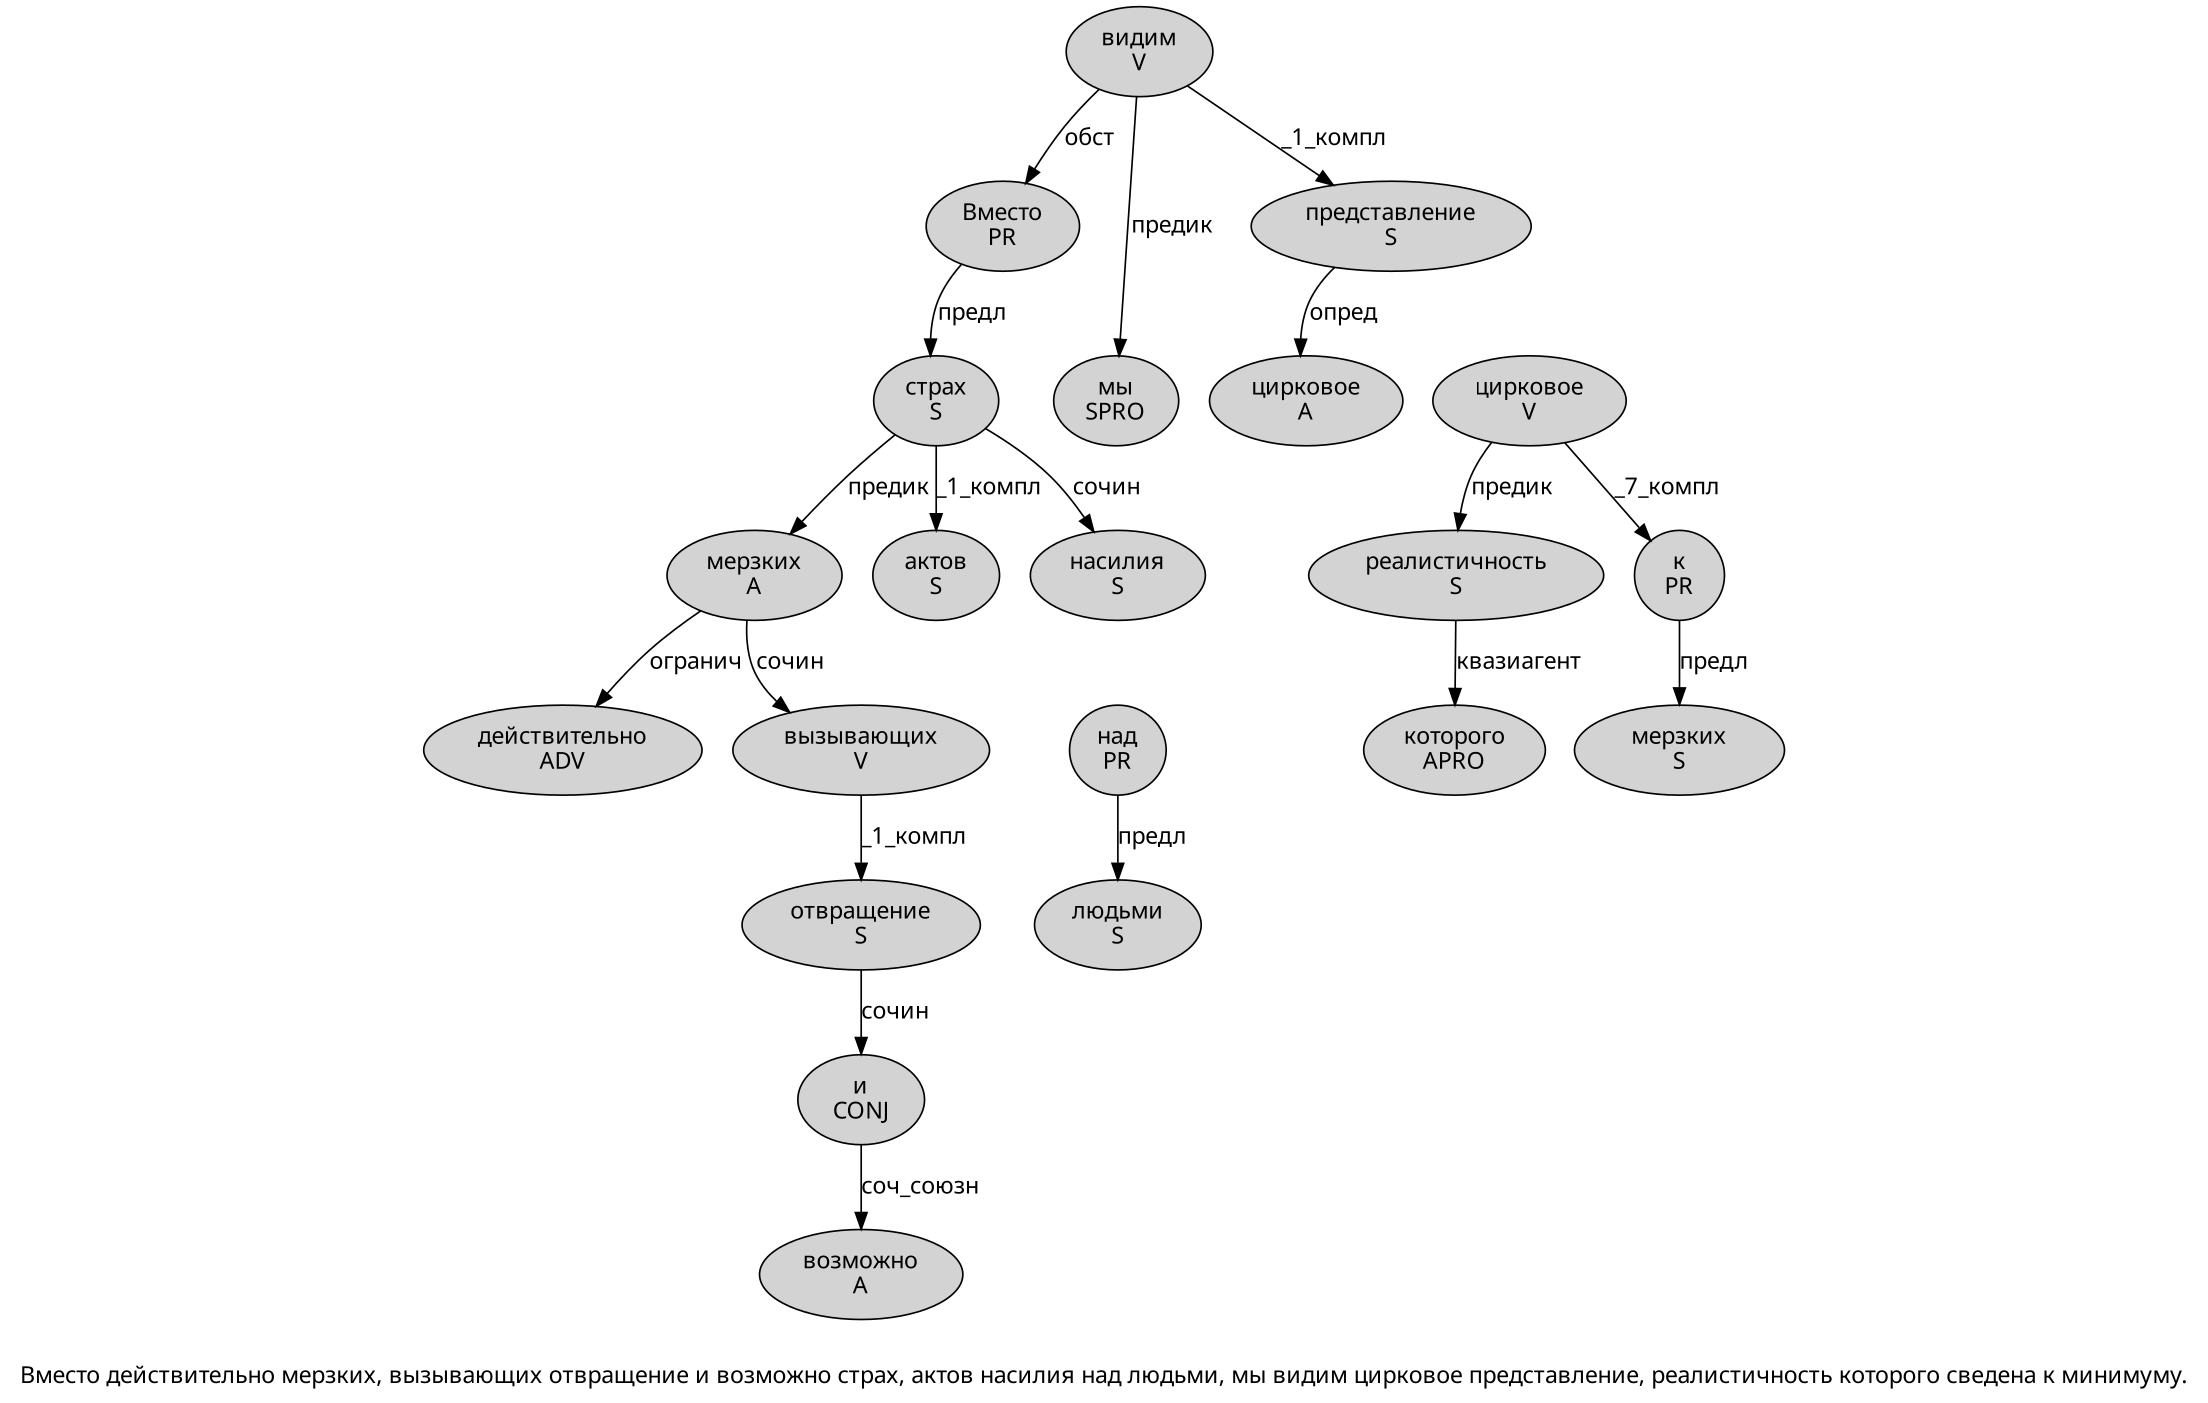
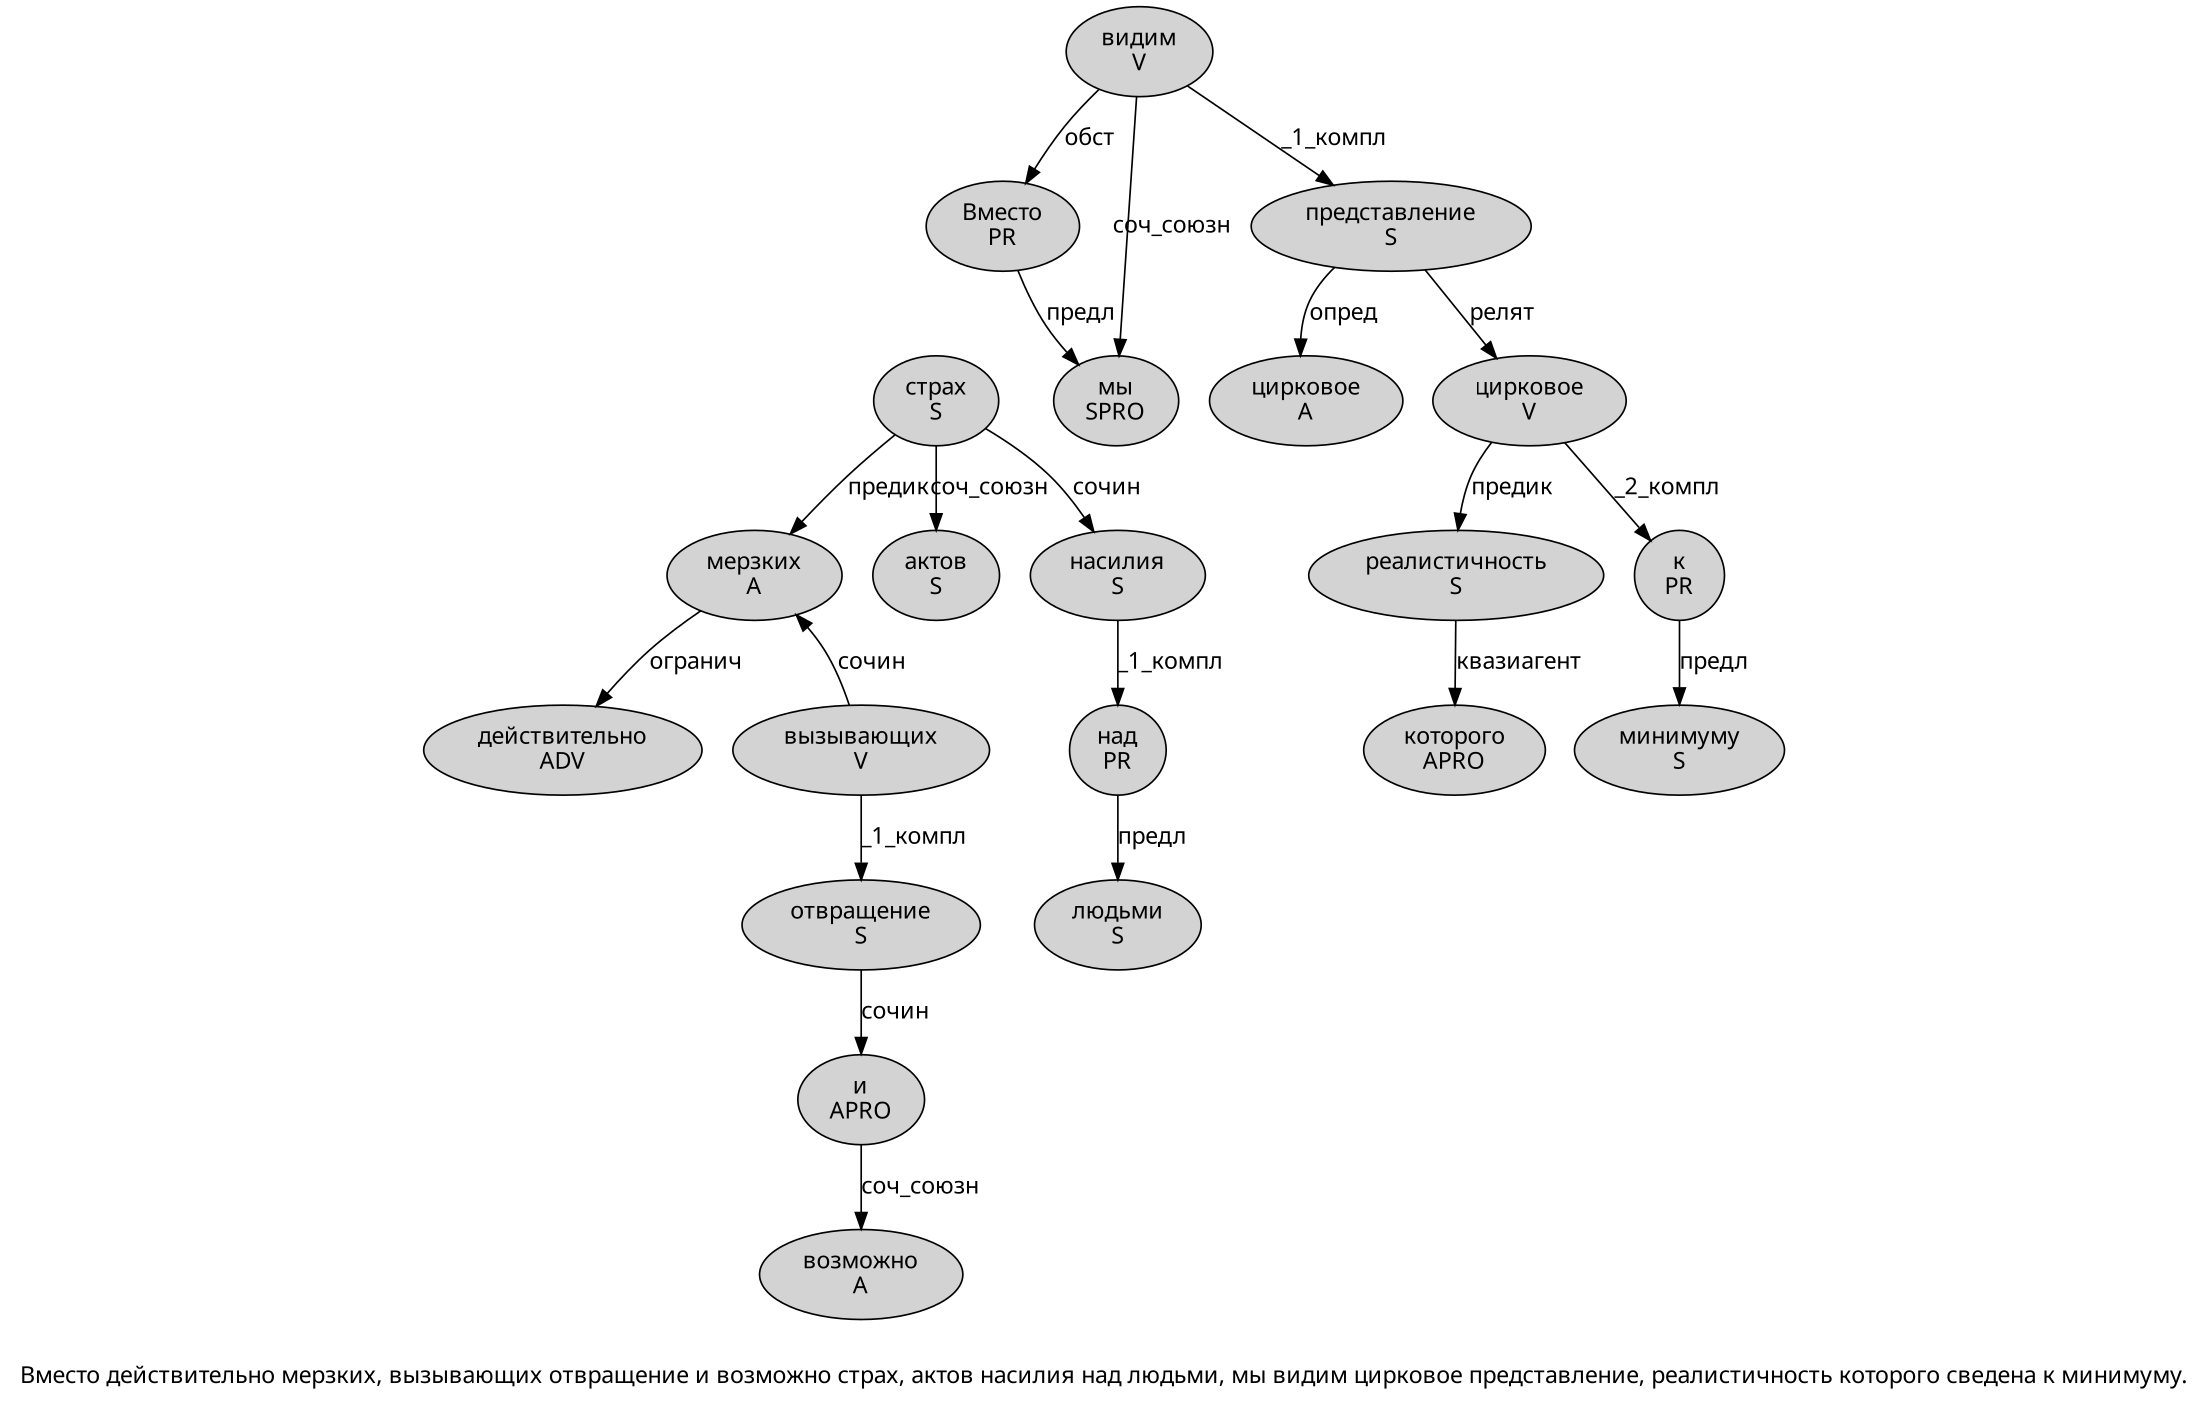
(1172, 226) -> (1172, 226)
(939, 299) -> (1039, 314)
none -> (1455, 307)
(990, 488) -> (990, 488)
(1668, 488) -> (1668, 488)
none -> (1118, 654)
(752, 664) -> (832, 664)
(1680, 750) -> (1680, 750)
(861, 1100) -> (861, 1100)
